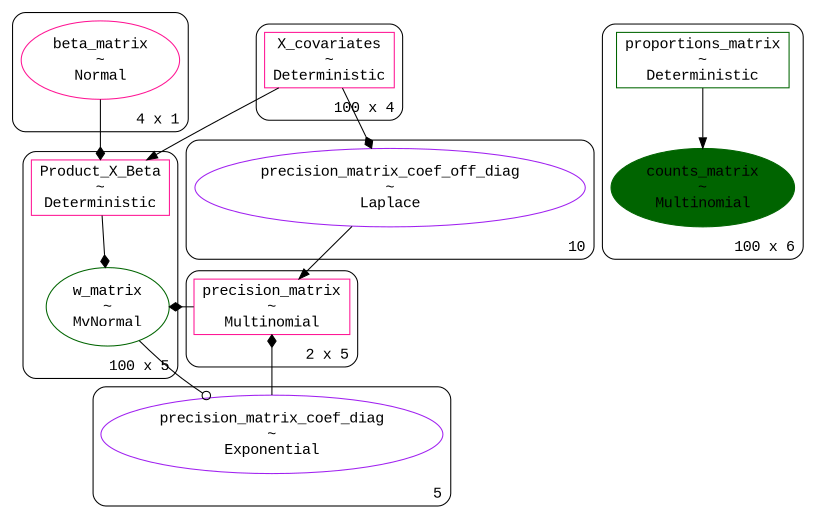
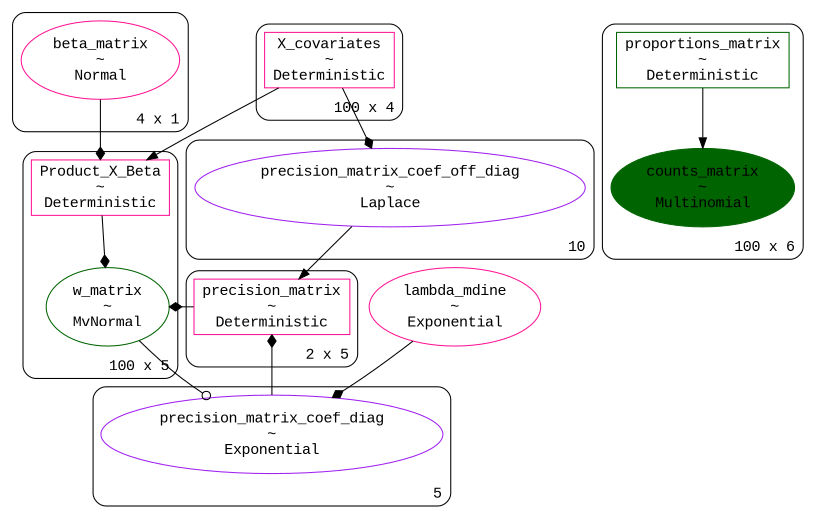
(272, 307) -> (272, 307)
none -> (455, 307)
